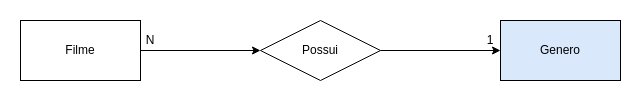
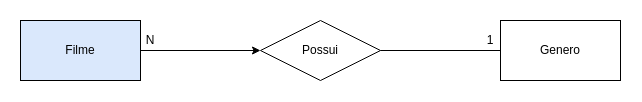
(81, 51) -> (81, 51)
(492, 51) -> (495, 51)
(561, 51) -> (561, 51)
